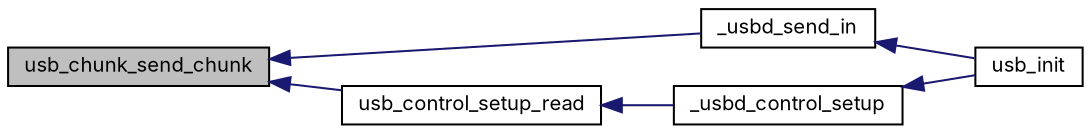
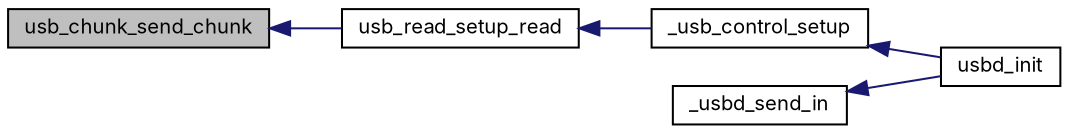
(496, 46) -> none
(1029, 67) -> (1001, 67)
(472, 105) -> (460, 28)
(788, 105) -> (760, 28)
